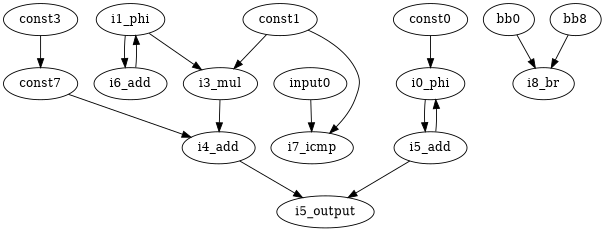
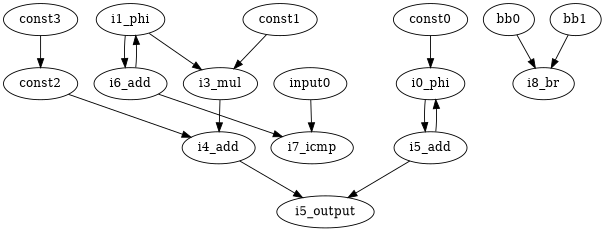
(576, 20) -> (576, 20)
(356, 70) -> (213, 113)
(41, 84) -> (41, 84)
